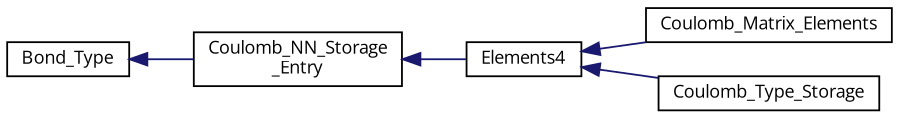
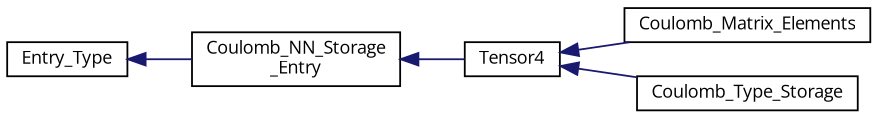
(68, 59) -> (67, 59)
(524, 59) -> (512, 59)
